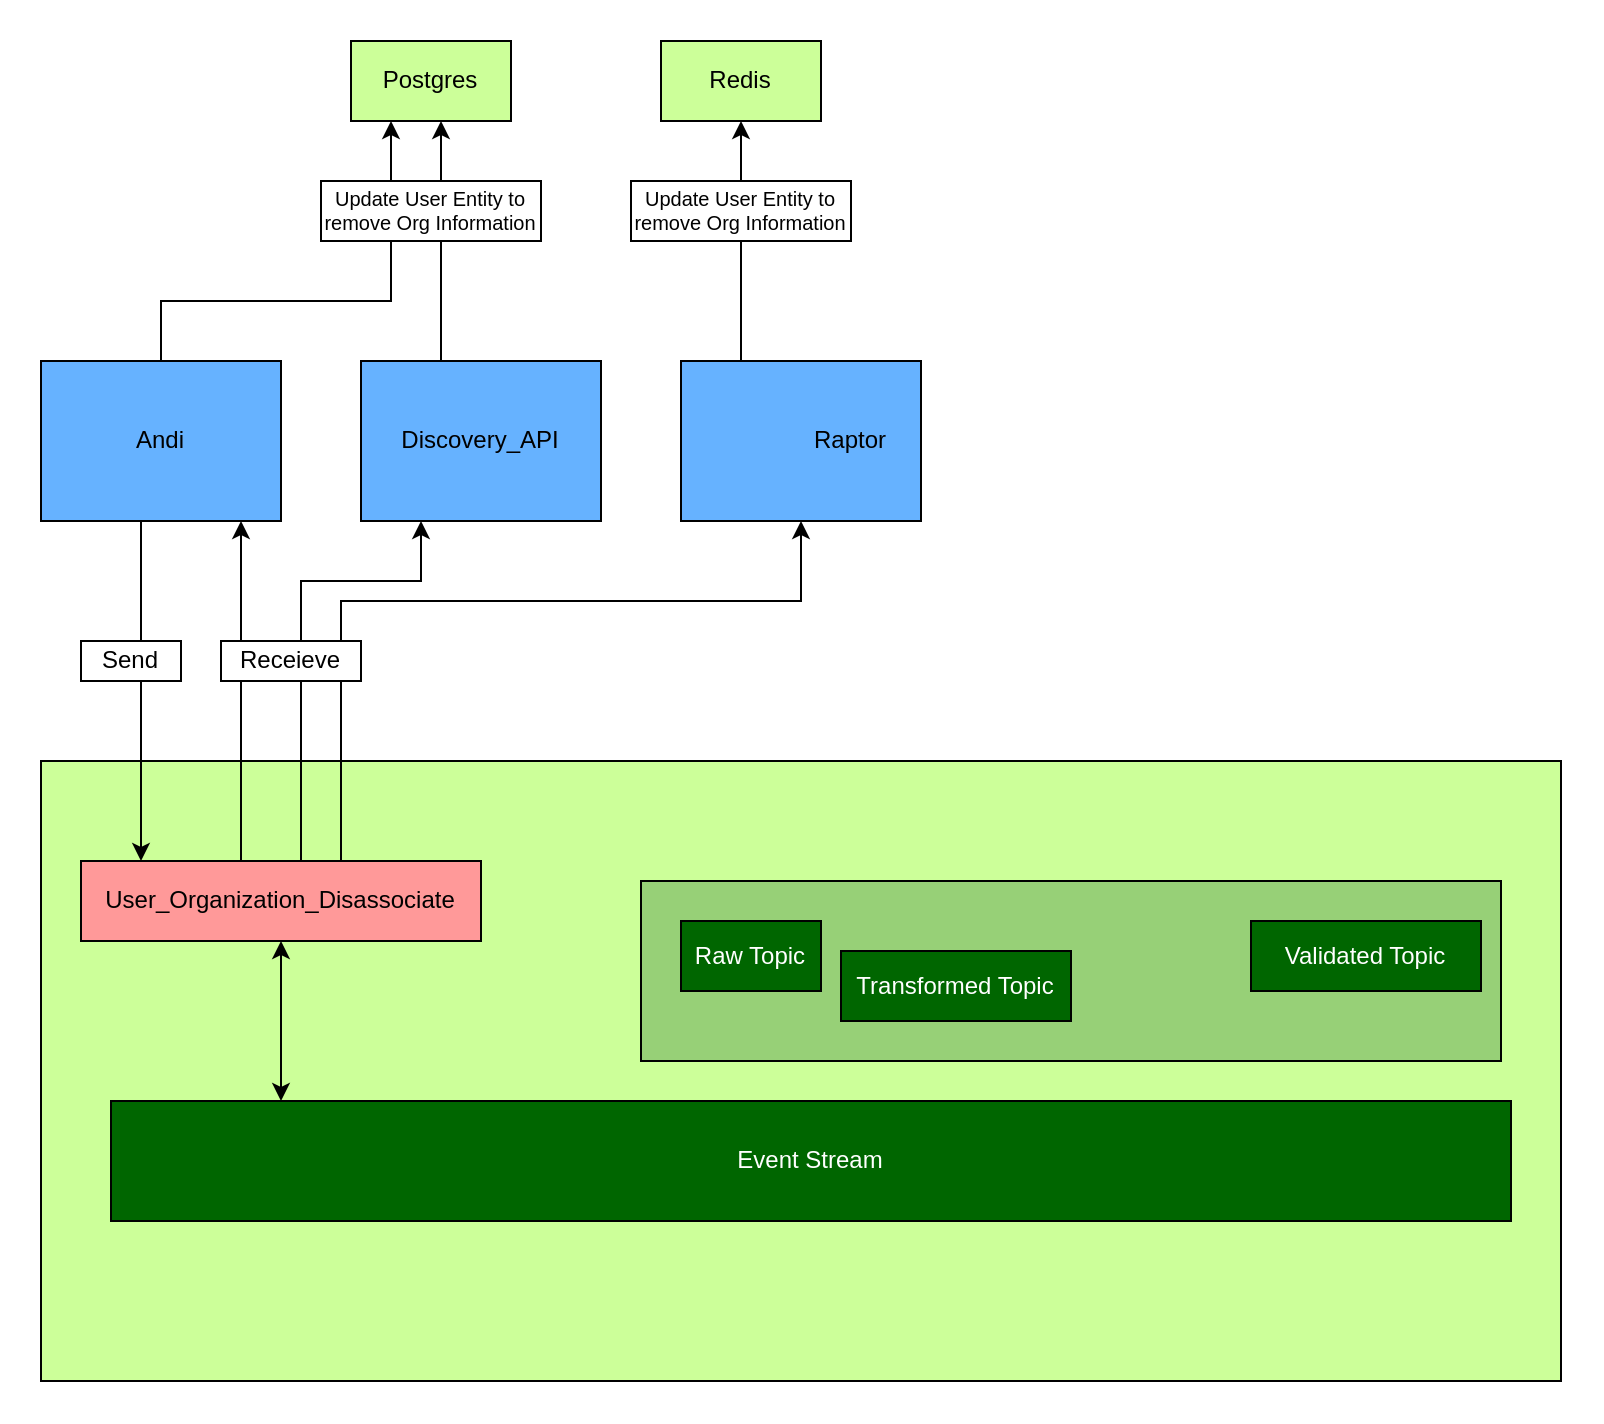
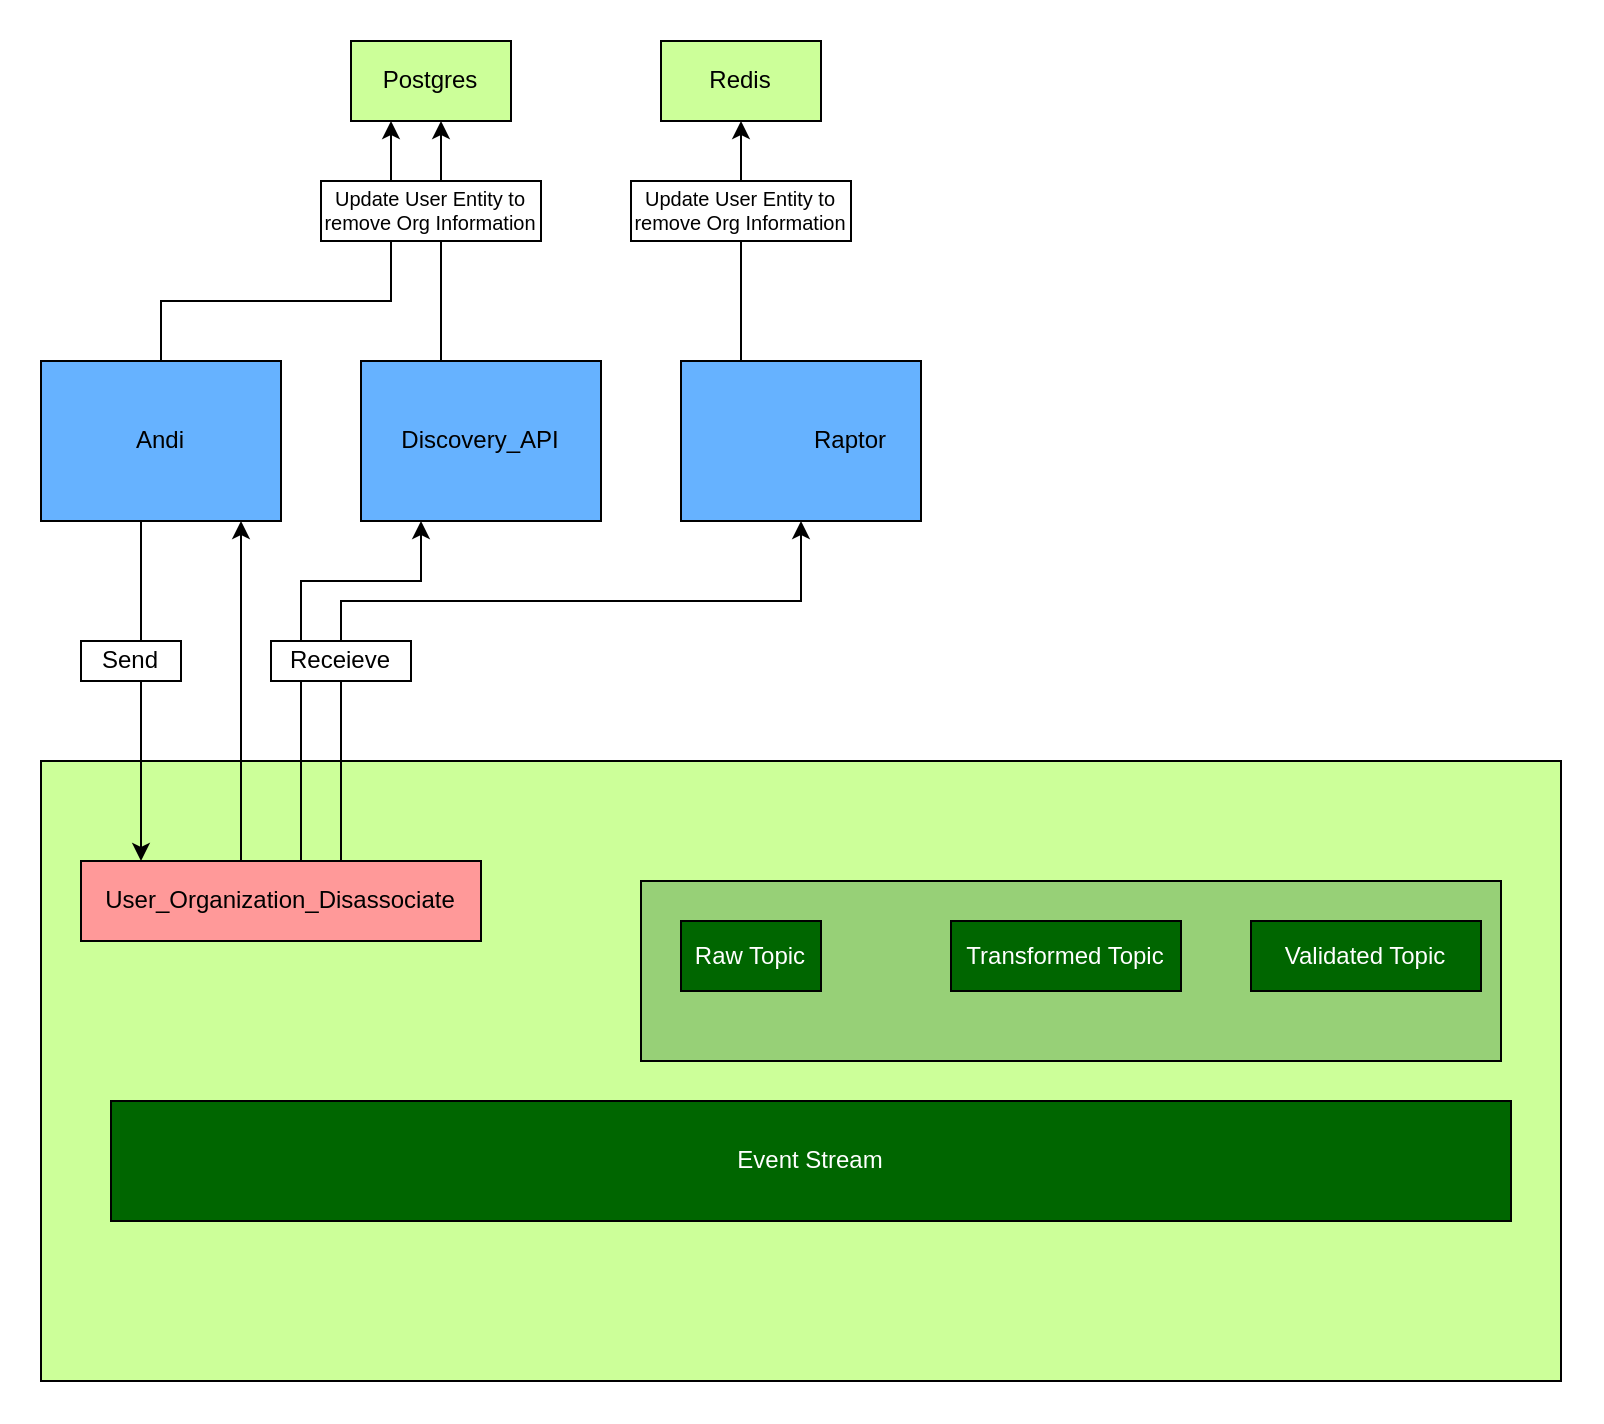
(291, 661) -> (341, 661)
(956, 986) -> (1066, 956)
(281, 1021) -> none
